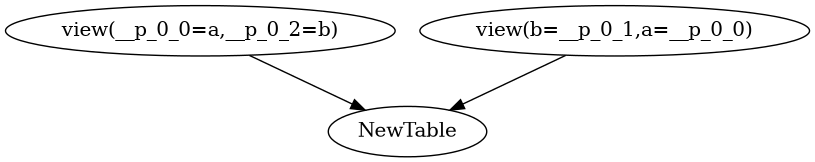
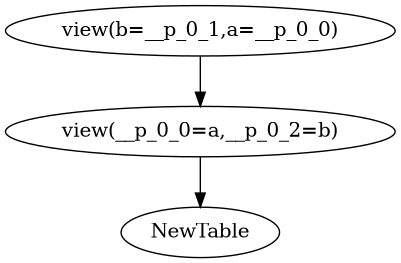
(514, 80) -> (200, 74)
